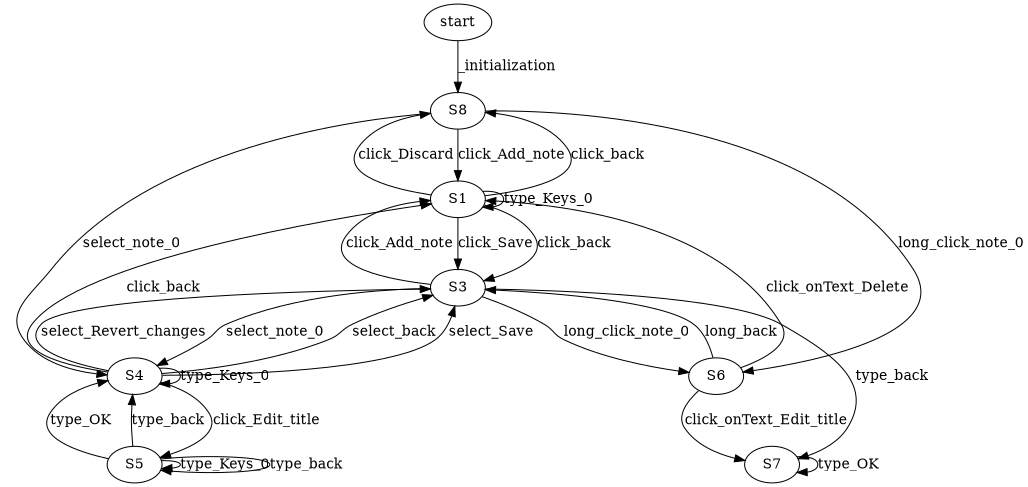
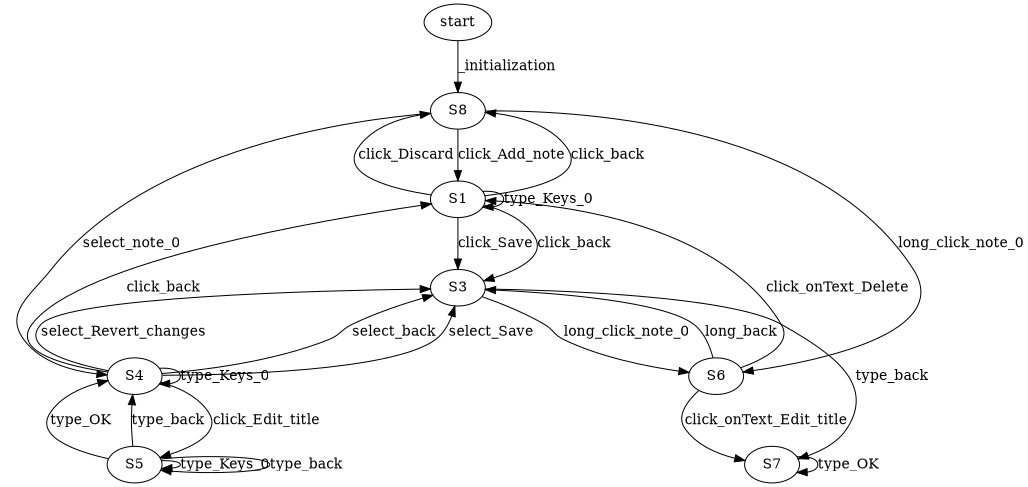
(342, 250) -> none
(292, 304) -> none
